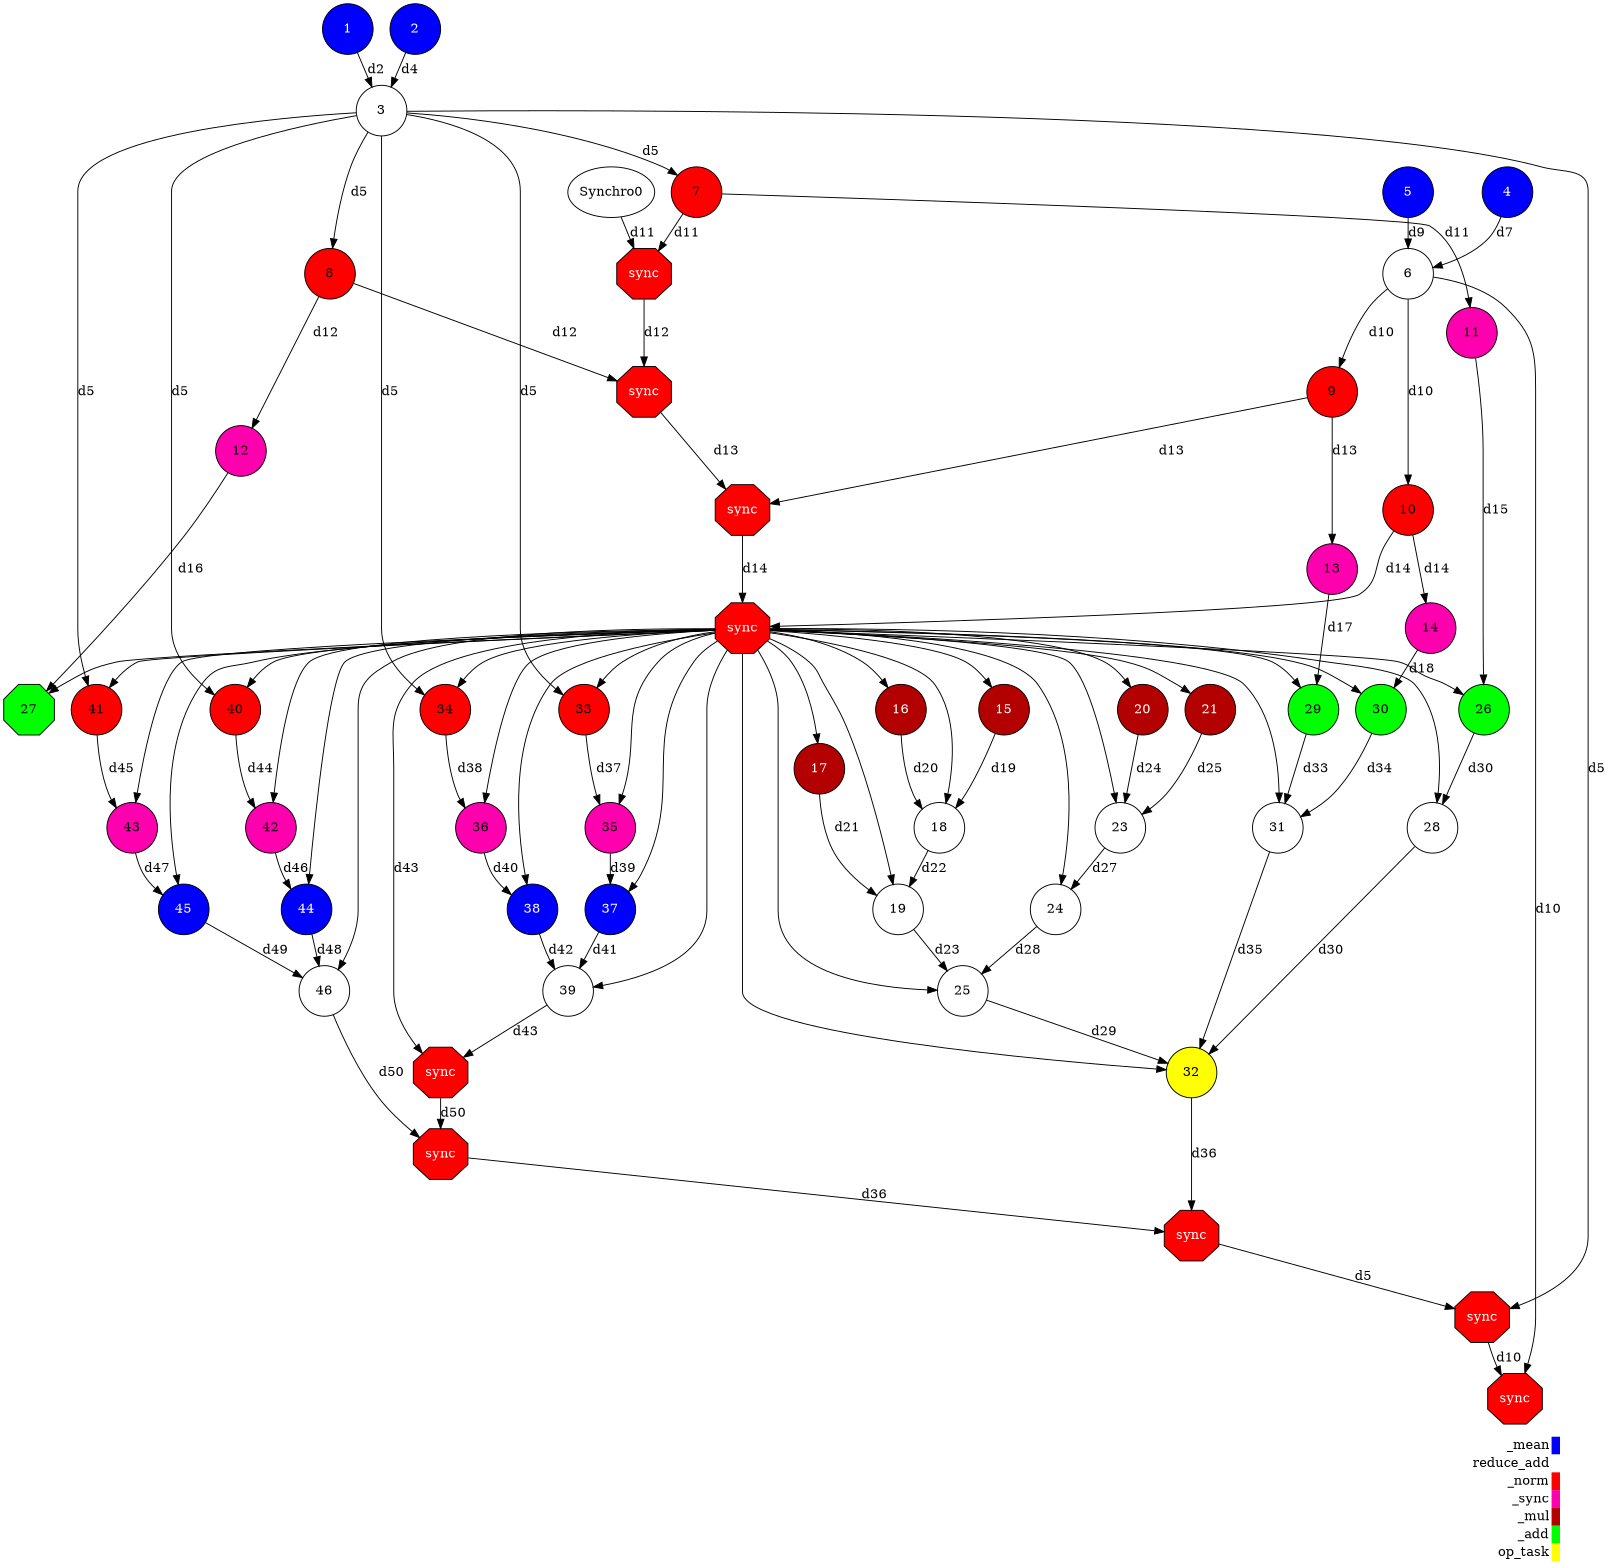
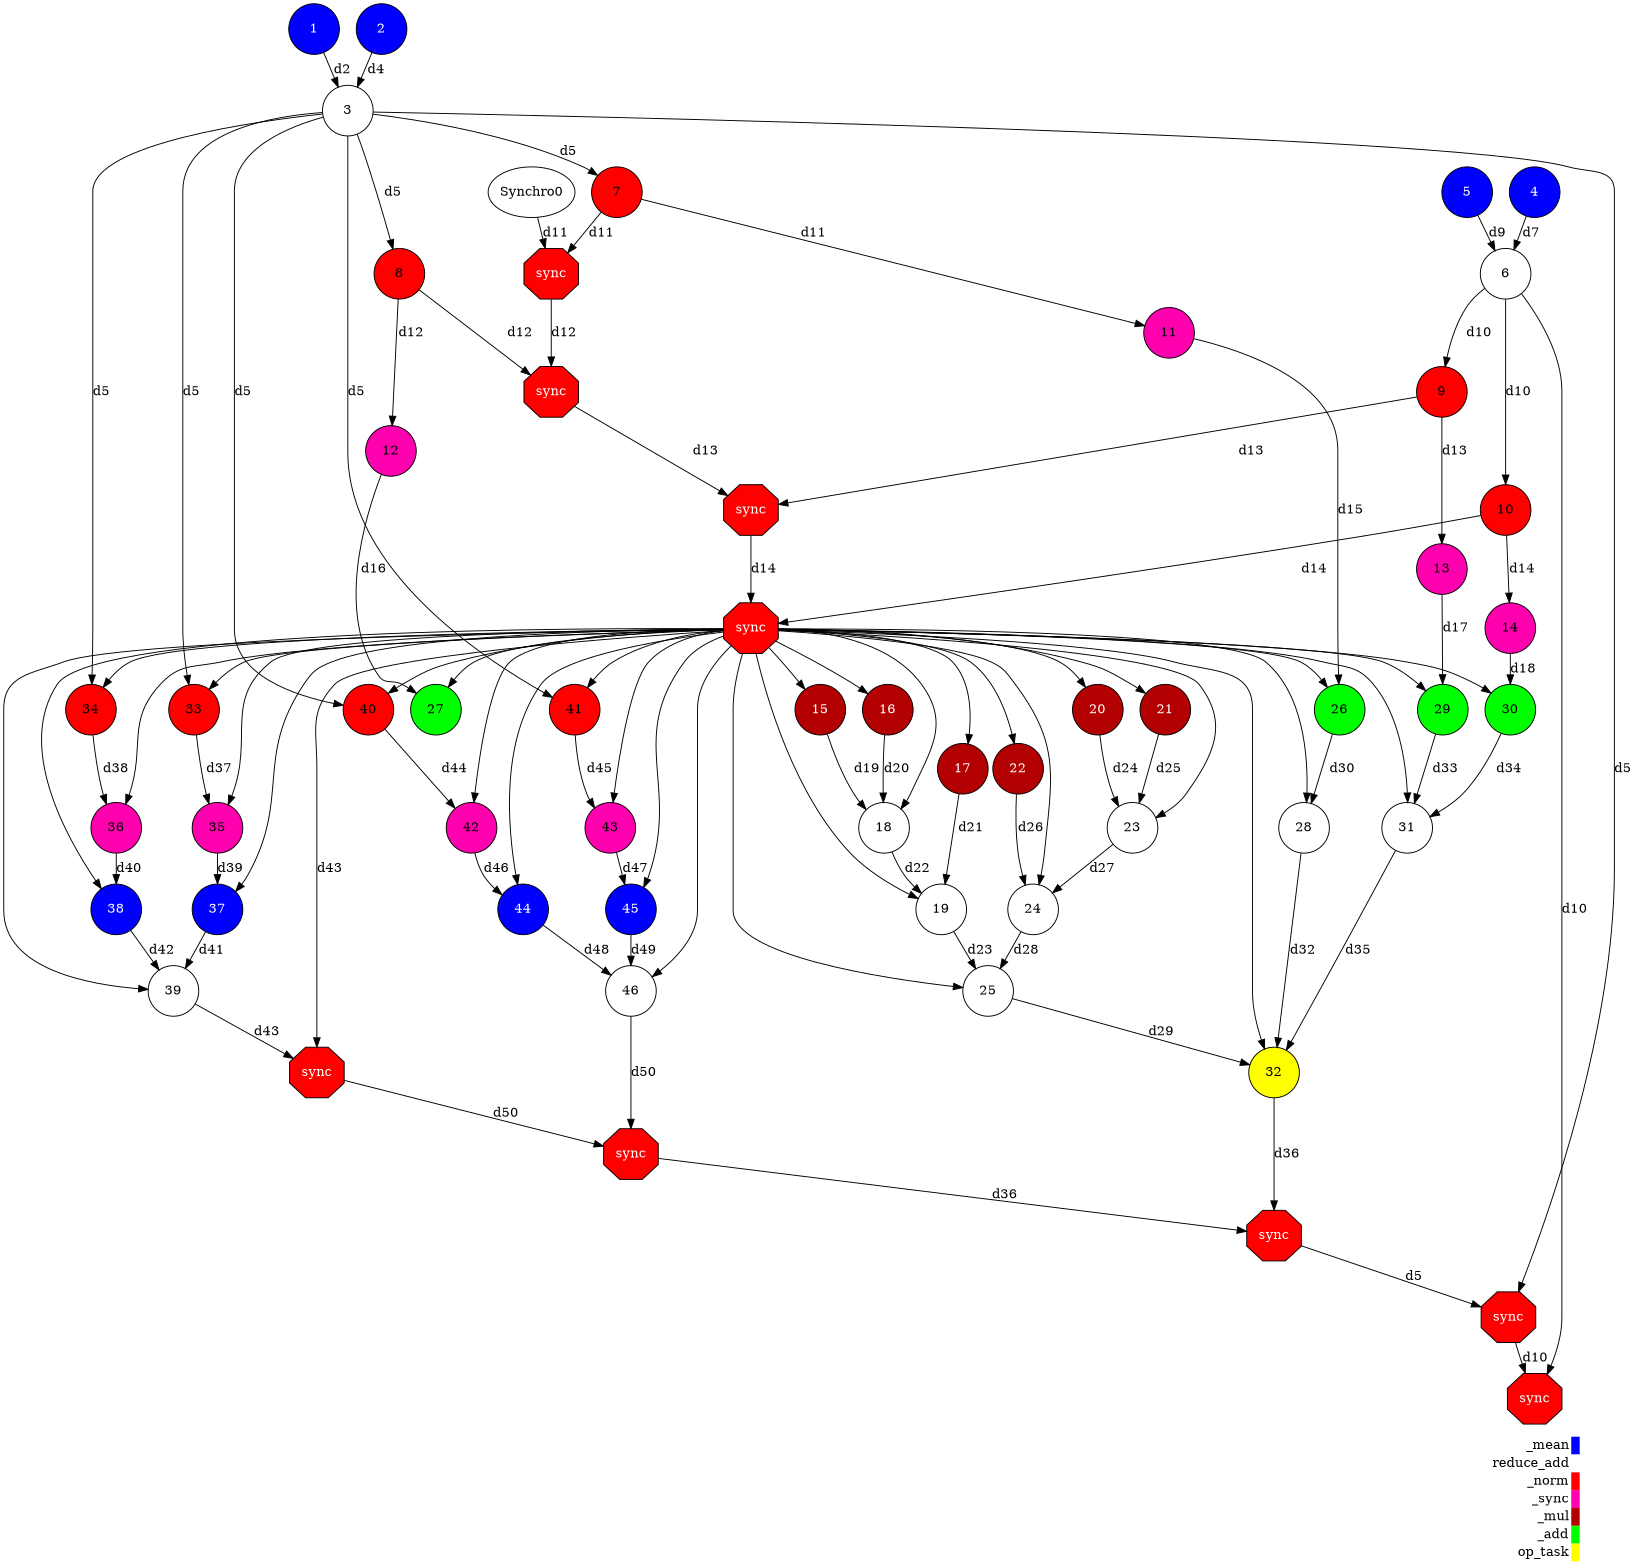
(29, 710) -> (436, 710)
none -> (1018, 769)
(1331, 950) -> (1303, 950)
